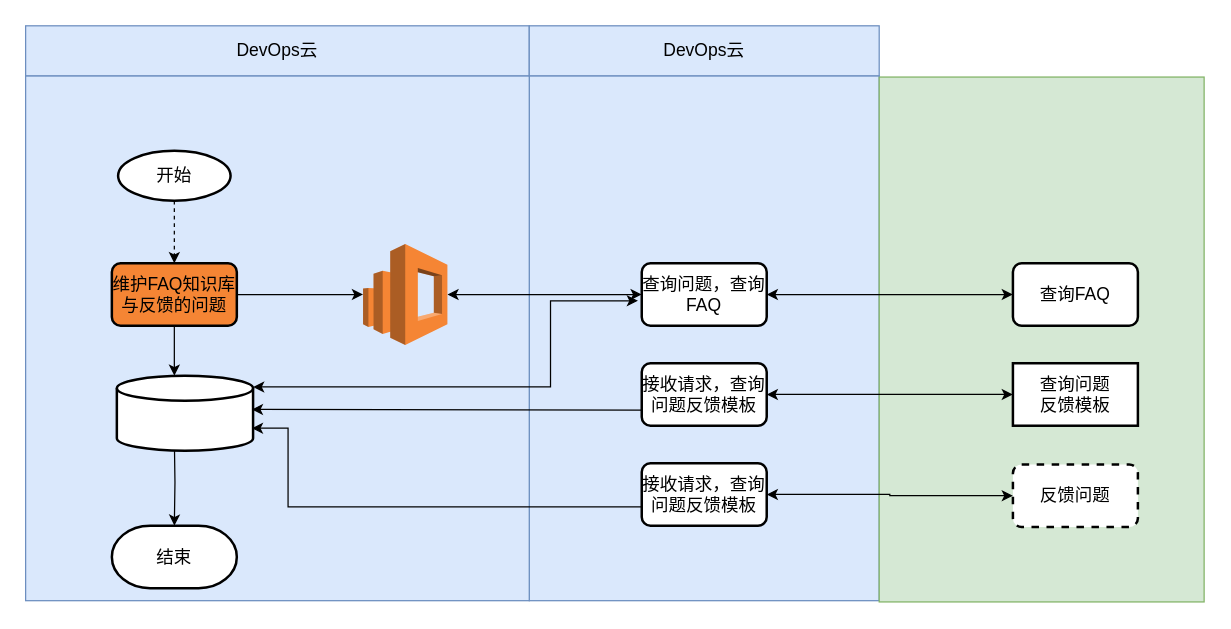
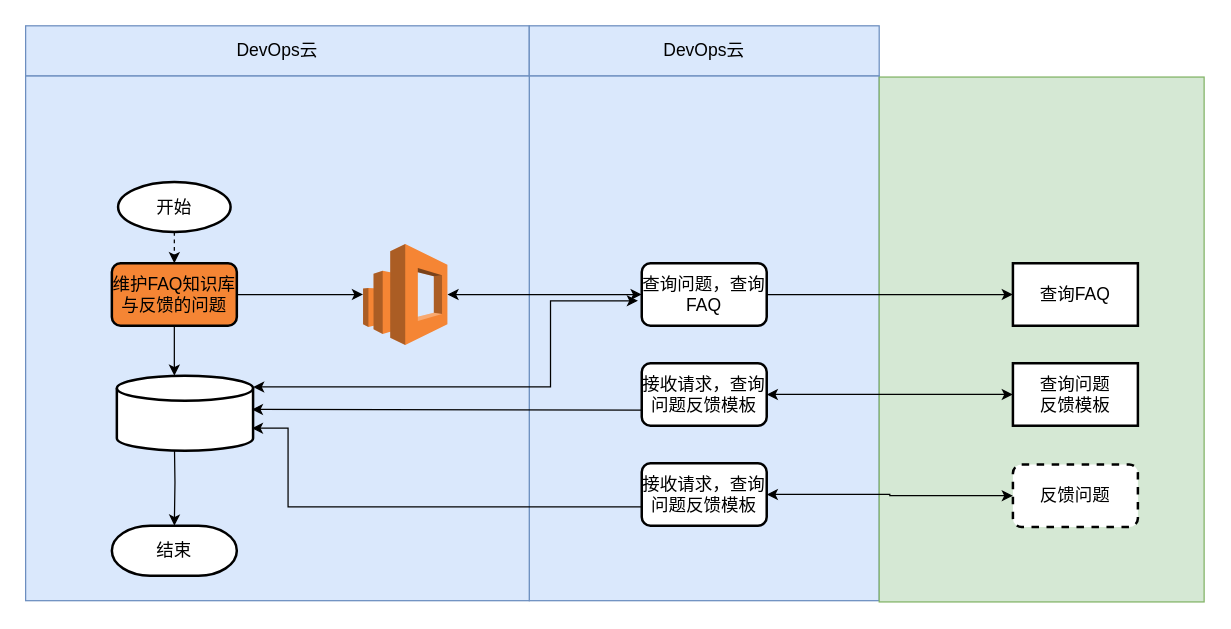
(174, 176) -> (174, 207)
(776, 294) -> (772, 294)
(1076, 294) -> (1076, 294)
(174, 557) -> (174, 551)
